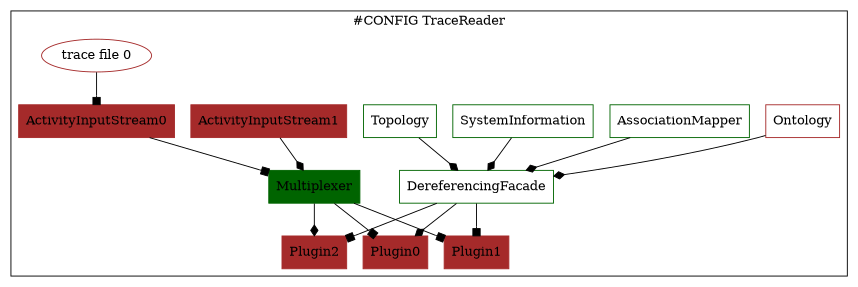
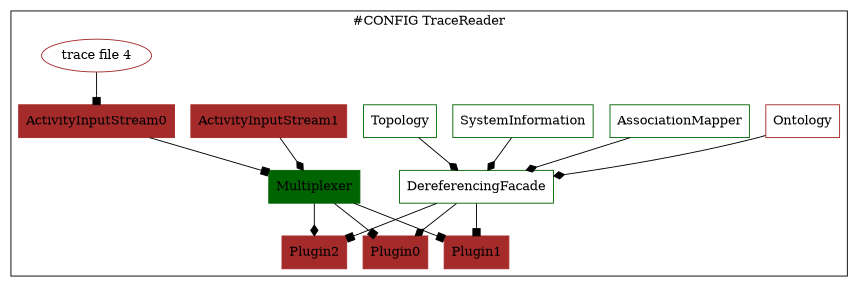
(97, 56) -> (97, 56)
